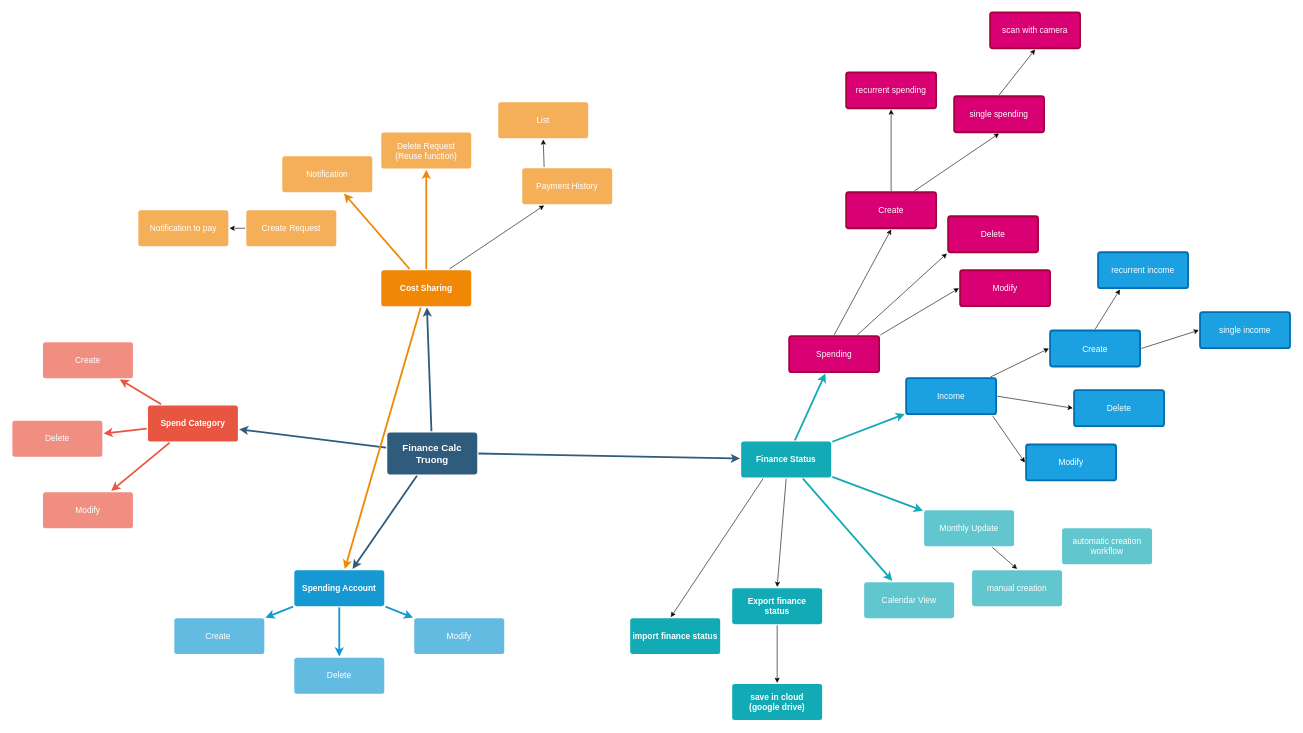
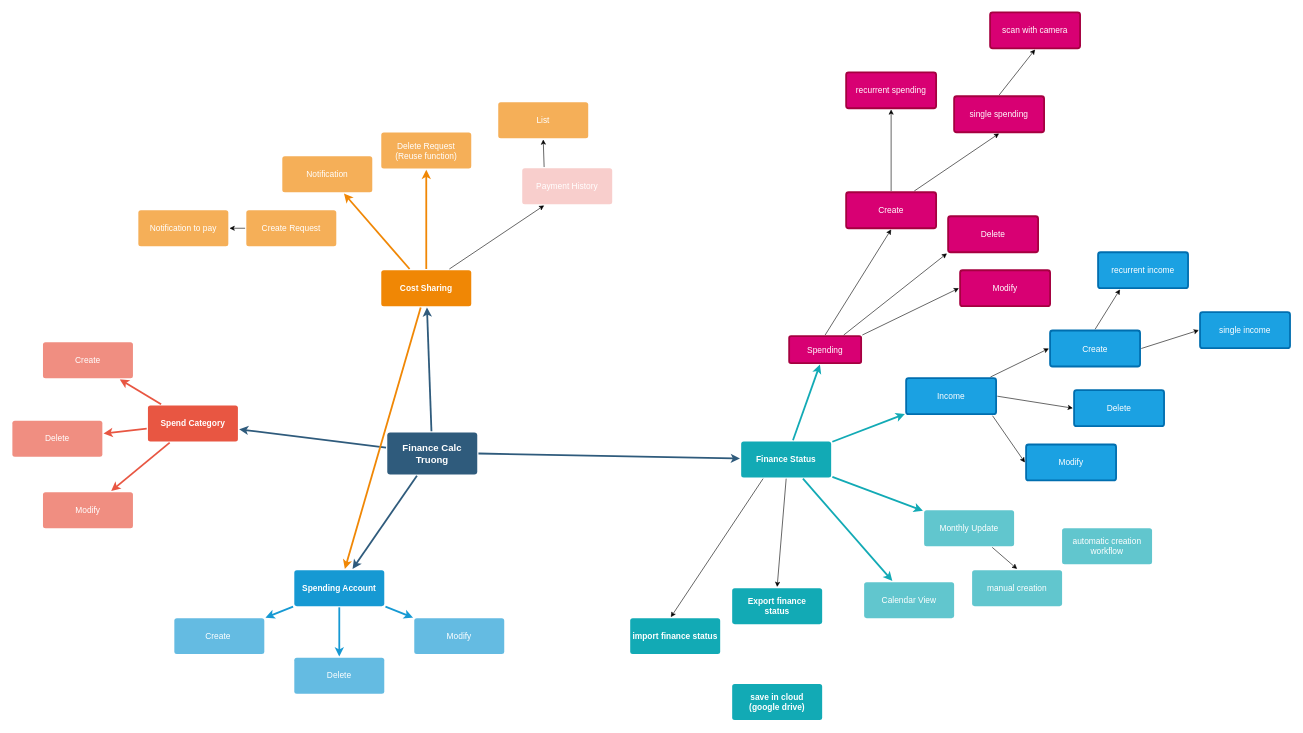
(567, 186) -> (567, 186)
(834, 354) -> (825, 350)
(777, 677) -> none
